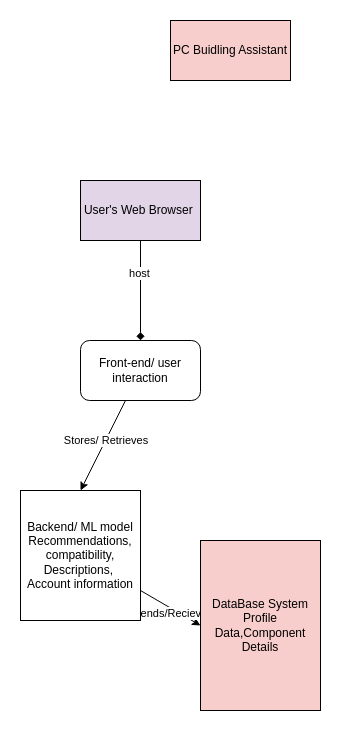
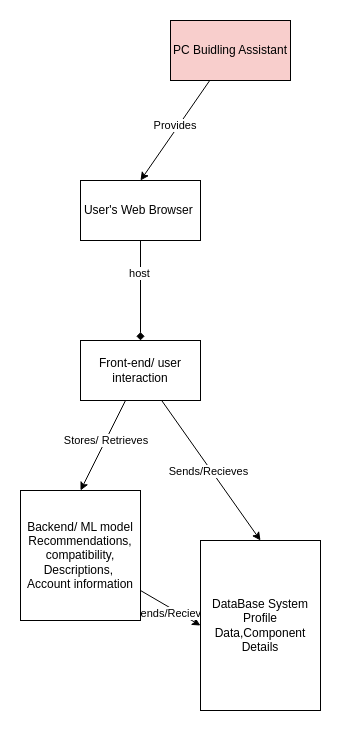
none -> (177, 127)
(141, 211) -> (141, 211)
(141, 371) -> (141, 371)
none -> (209, 468)
(261, 626) -> (261, 626)
